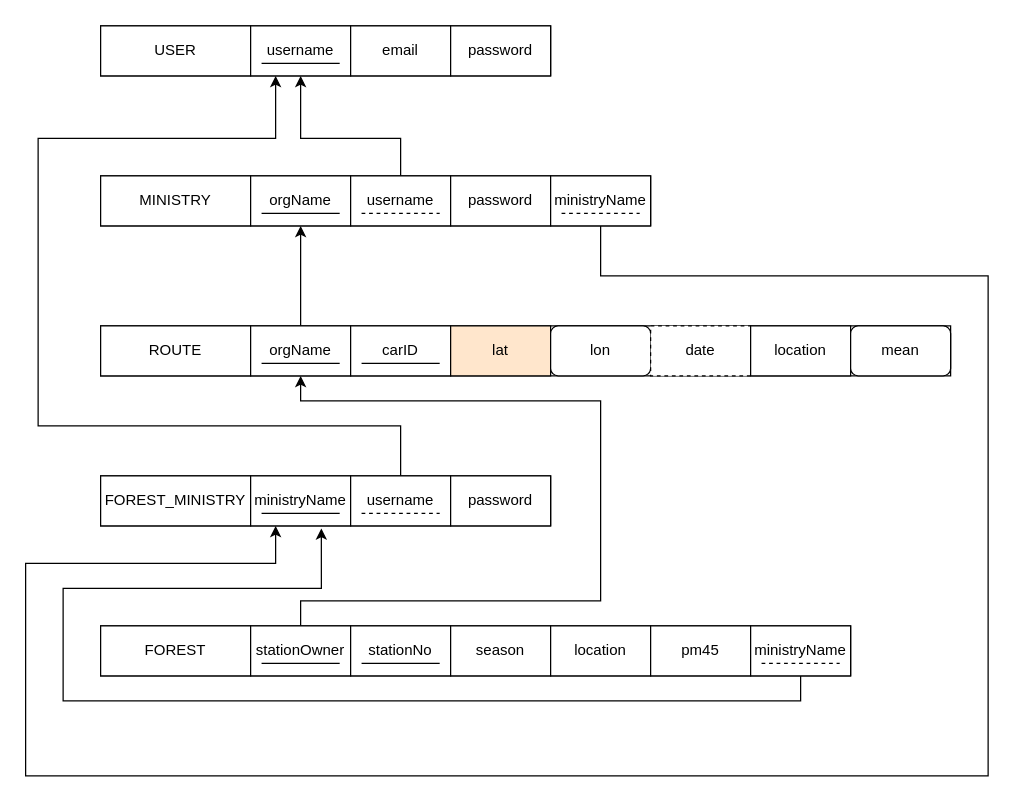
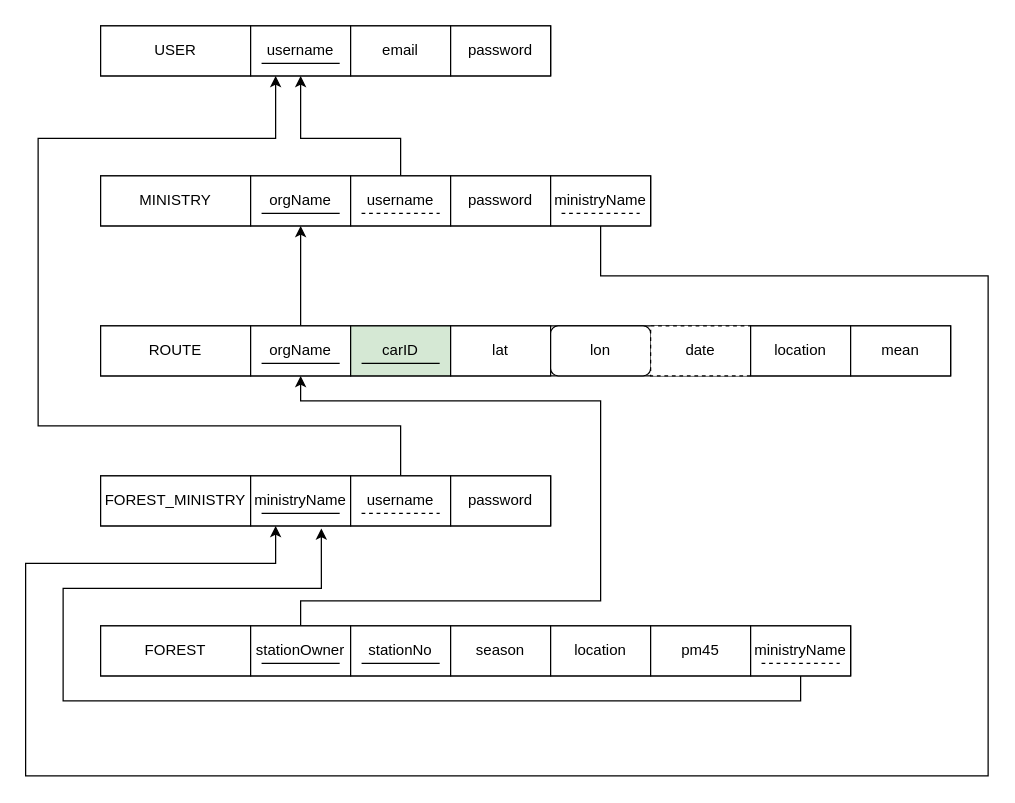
(401, 351) -> (401, 351)
(501, 351) -> (501, 351)
(901, 351) -> (901, 351)
